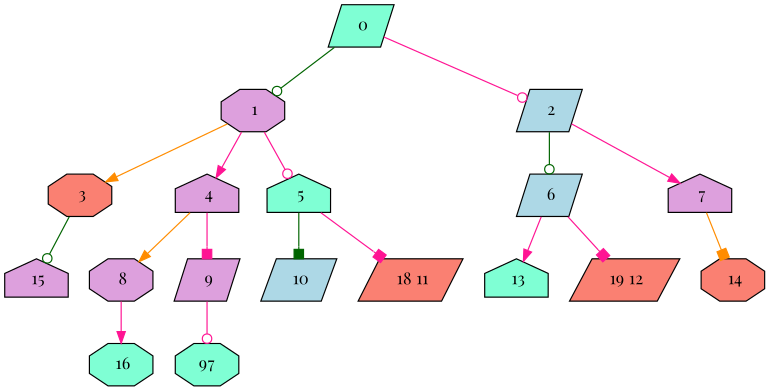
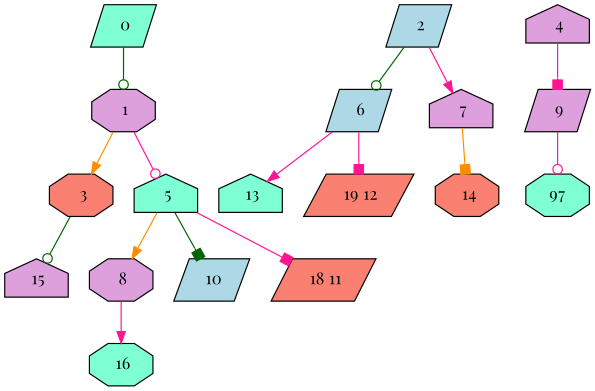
(451, 66) -> none
(232, 150) -> none
(169, 233) -> (147, 230)
